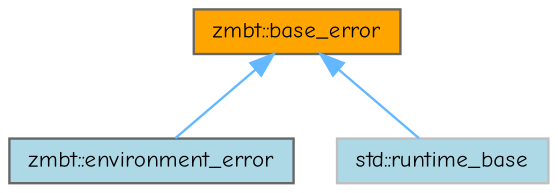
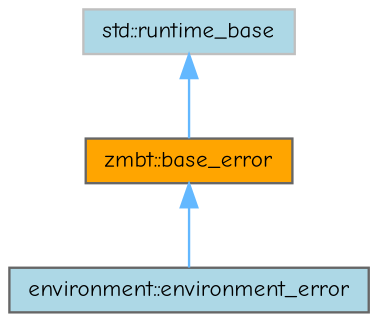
(379, 104) -> (189, 108)
(151, 161) -> (189, 290)
